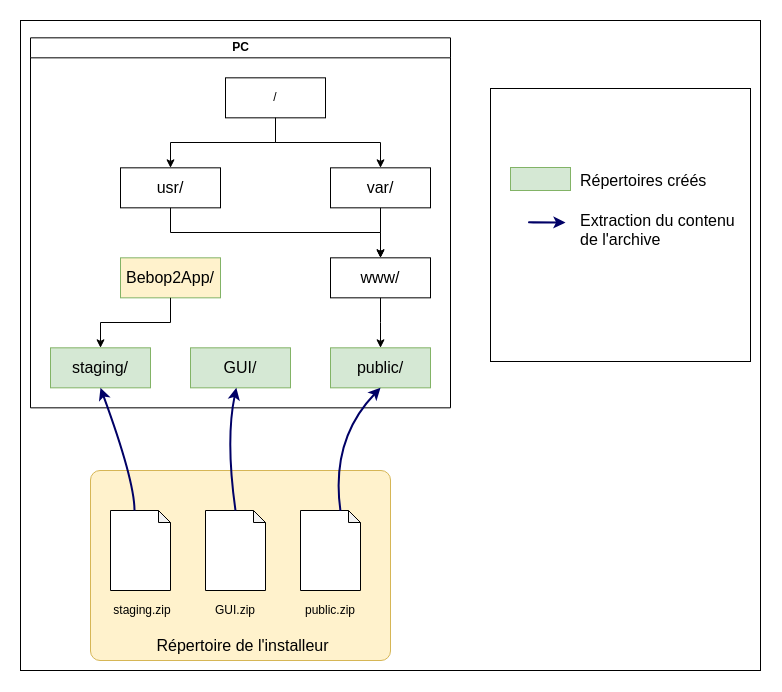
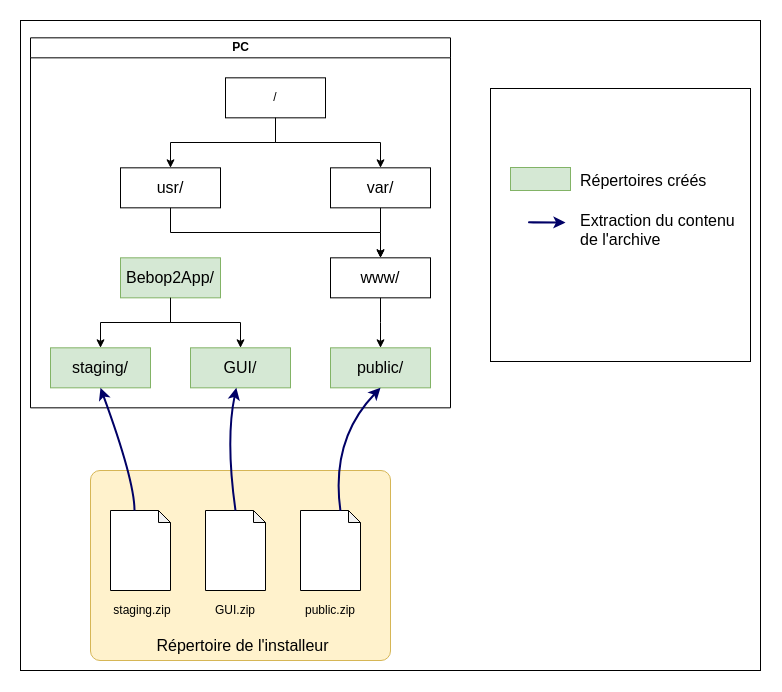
(171, 278) -> (171, 278)
none -> (215, 323)
